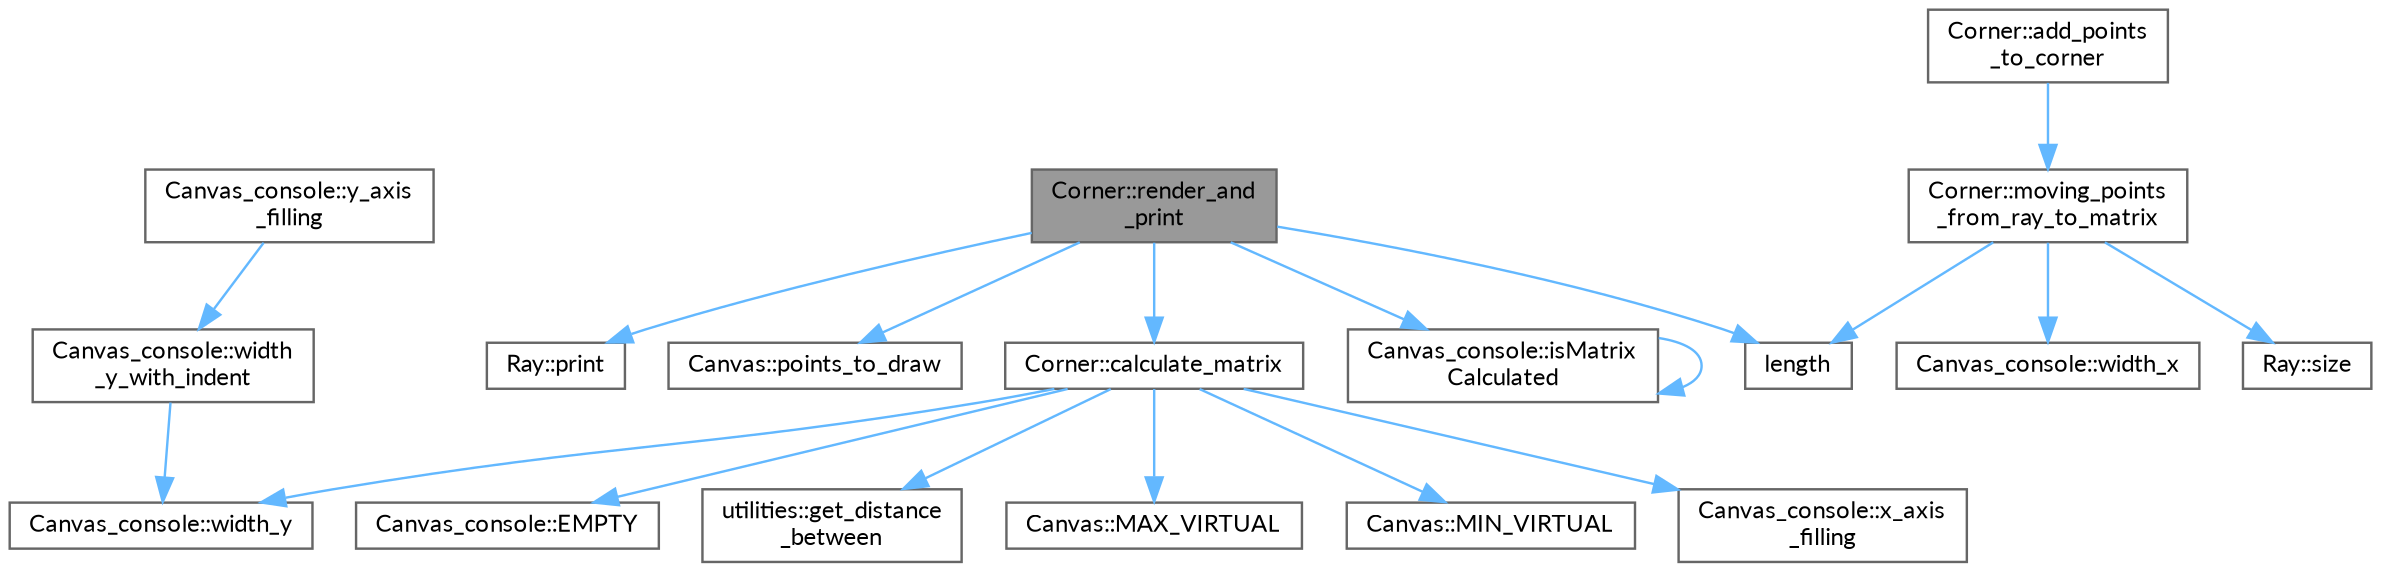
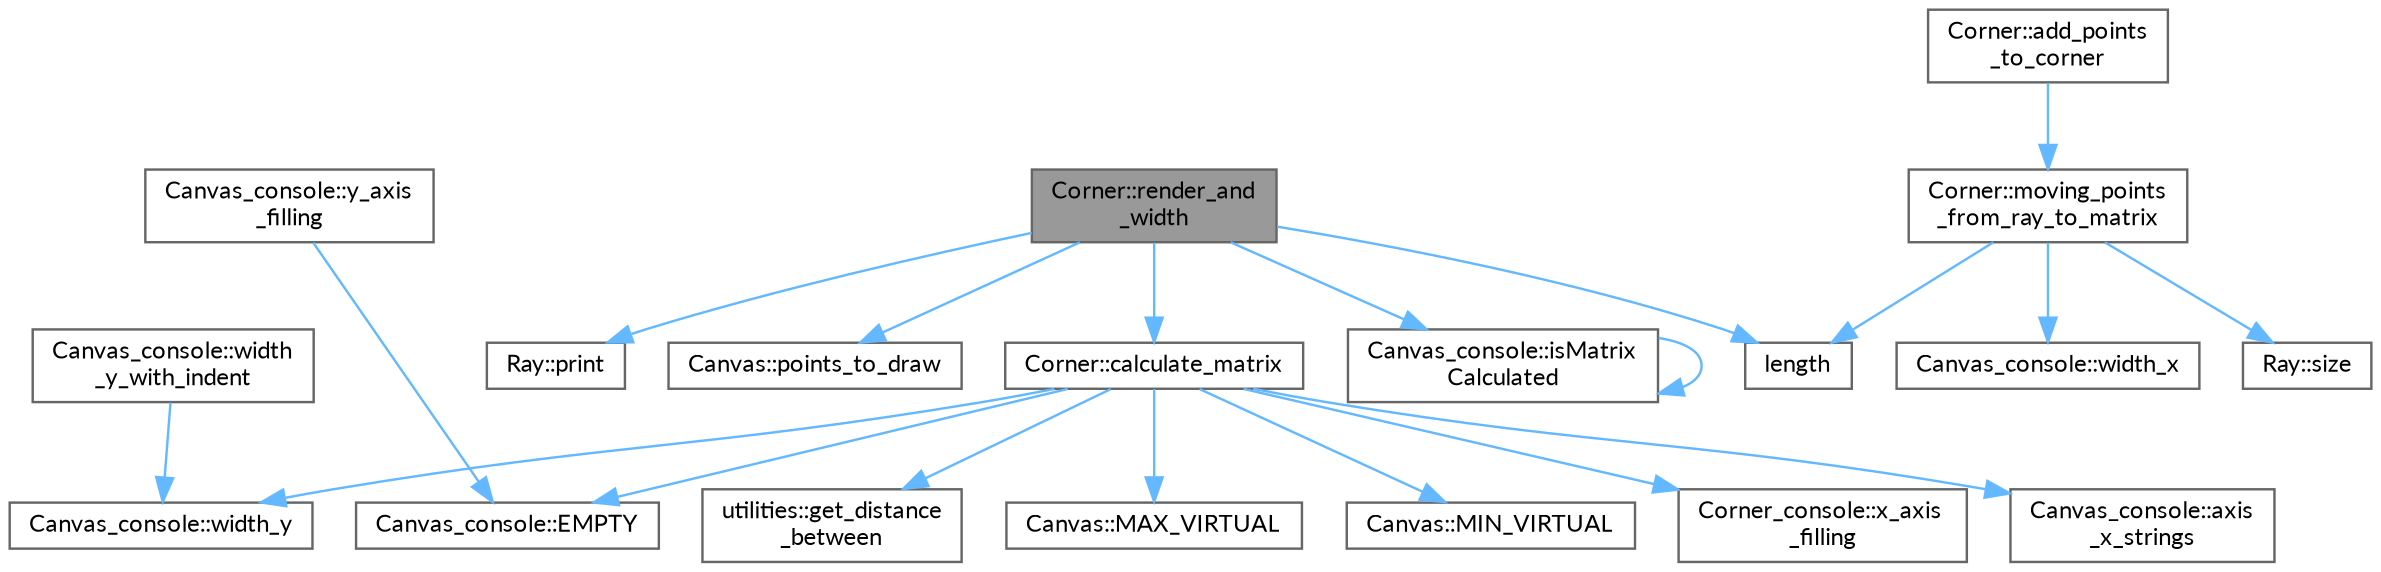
(1154, 206) -> (1154, 206)
(239, 276) -> (396, 362)
(1823, 526) -> (1823, 526)
none -> (2142, 526)
